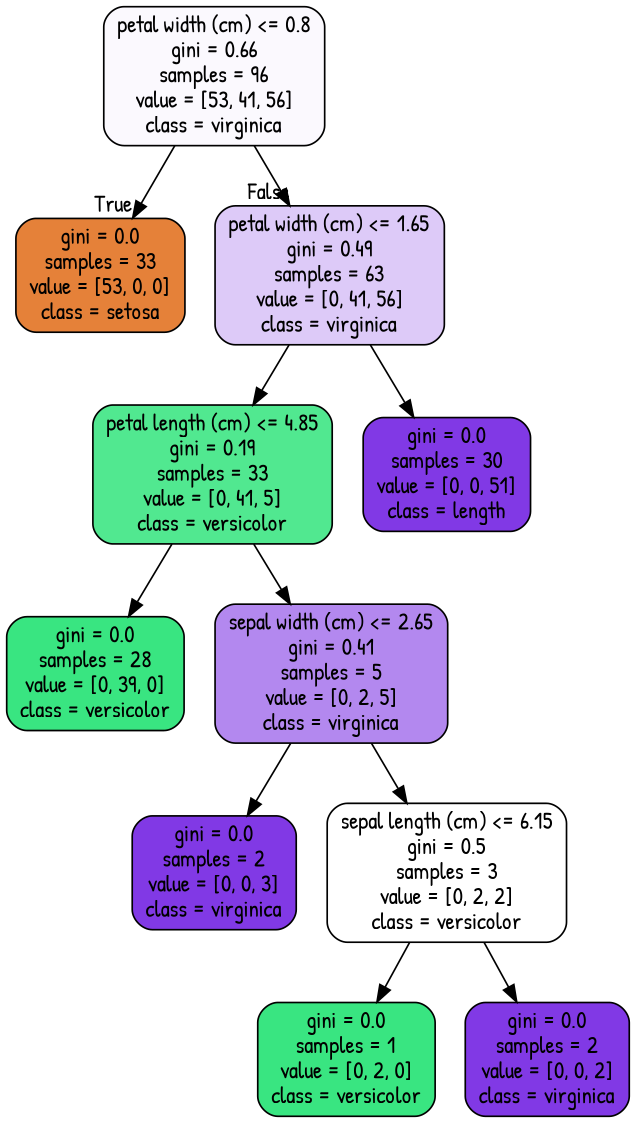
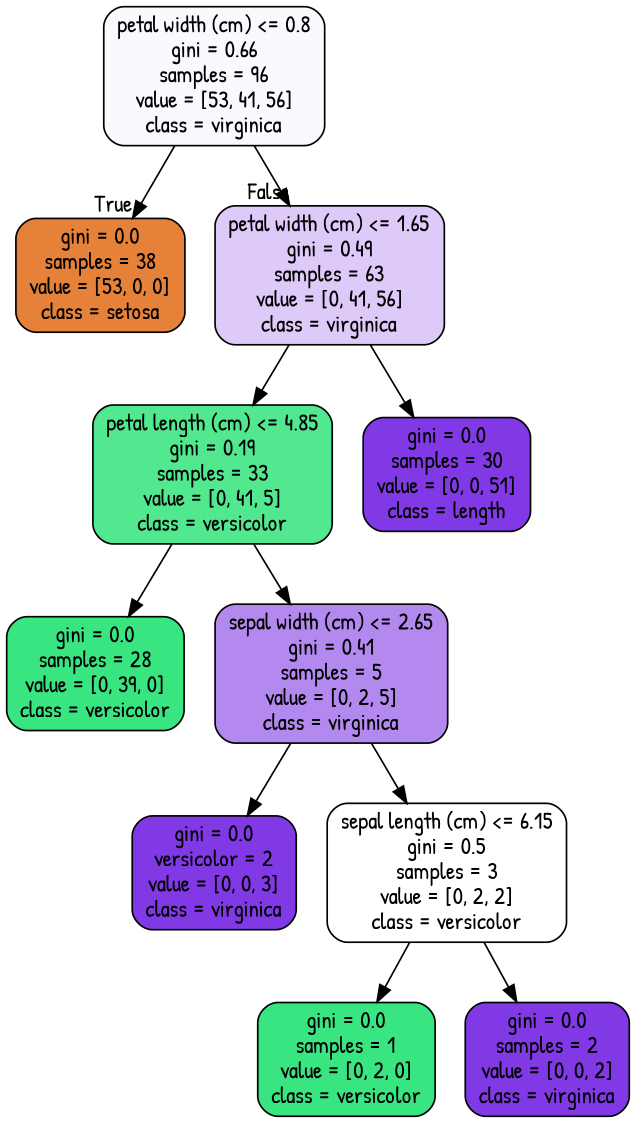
(100, 275) -> (100, 275)
(214, 873) -> (214, 873)
